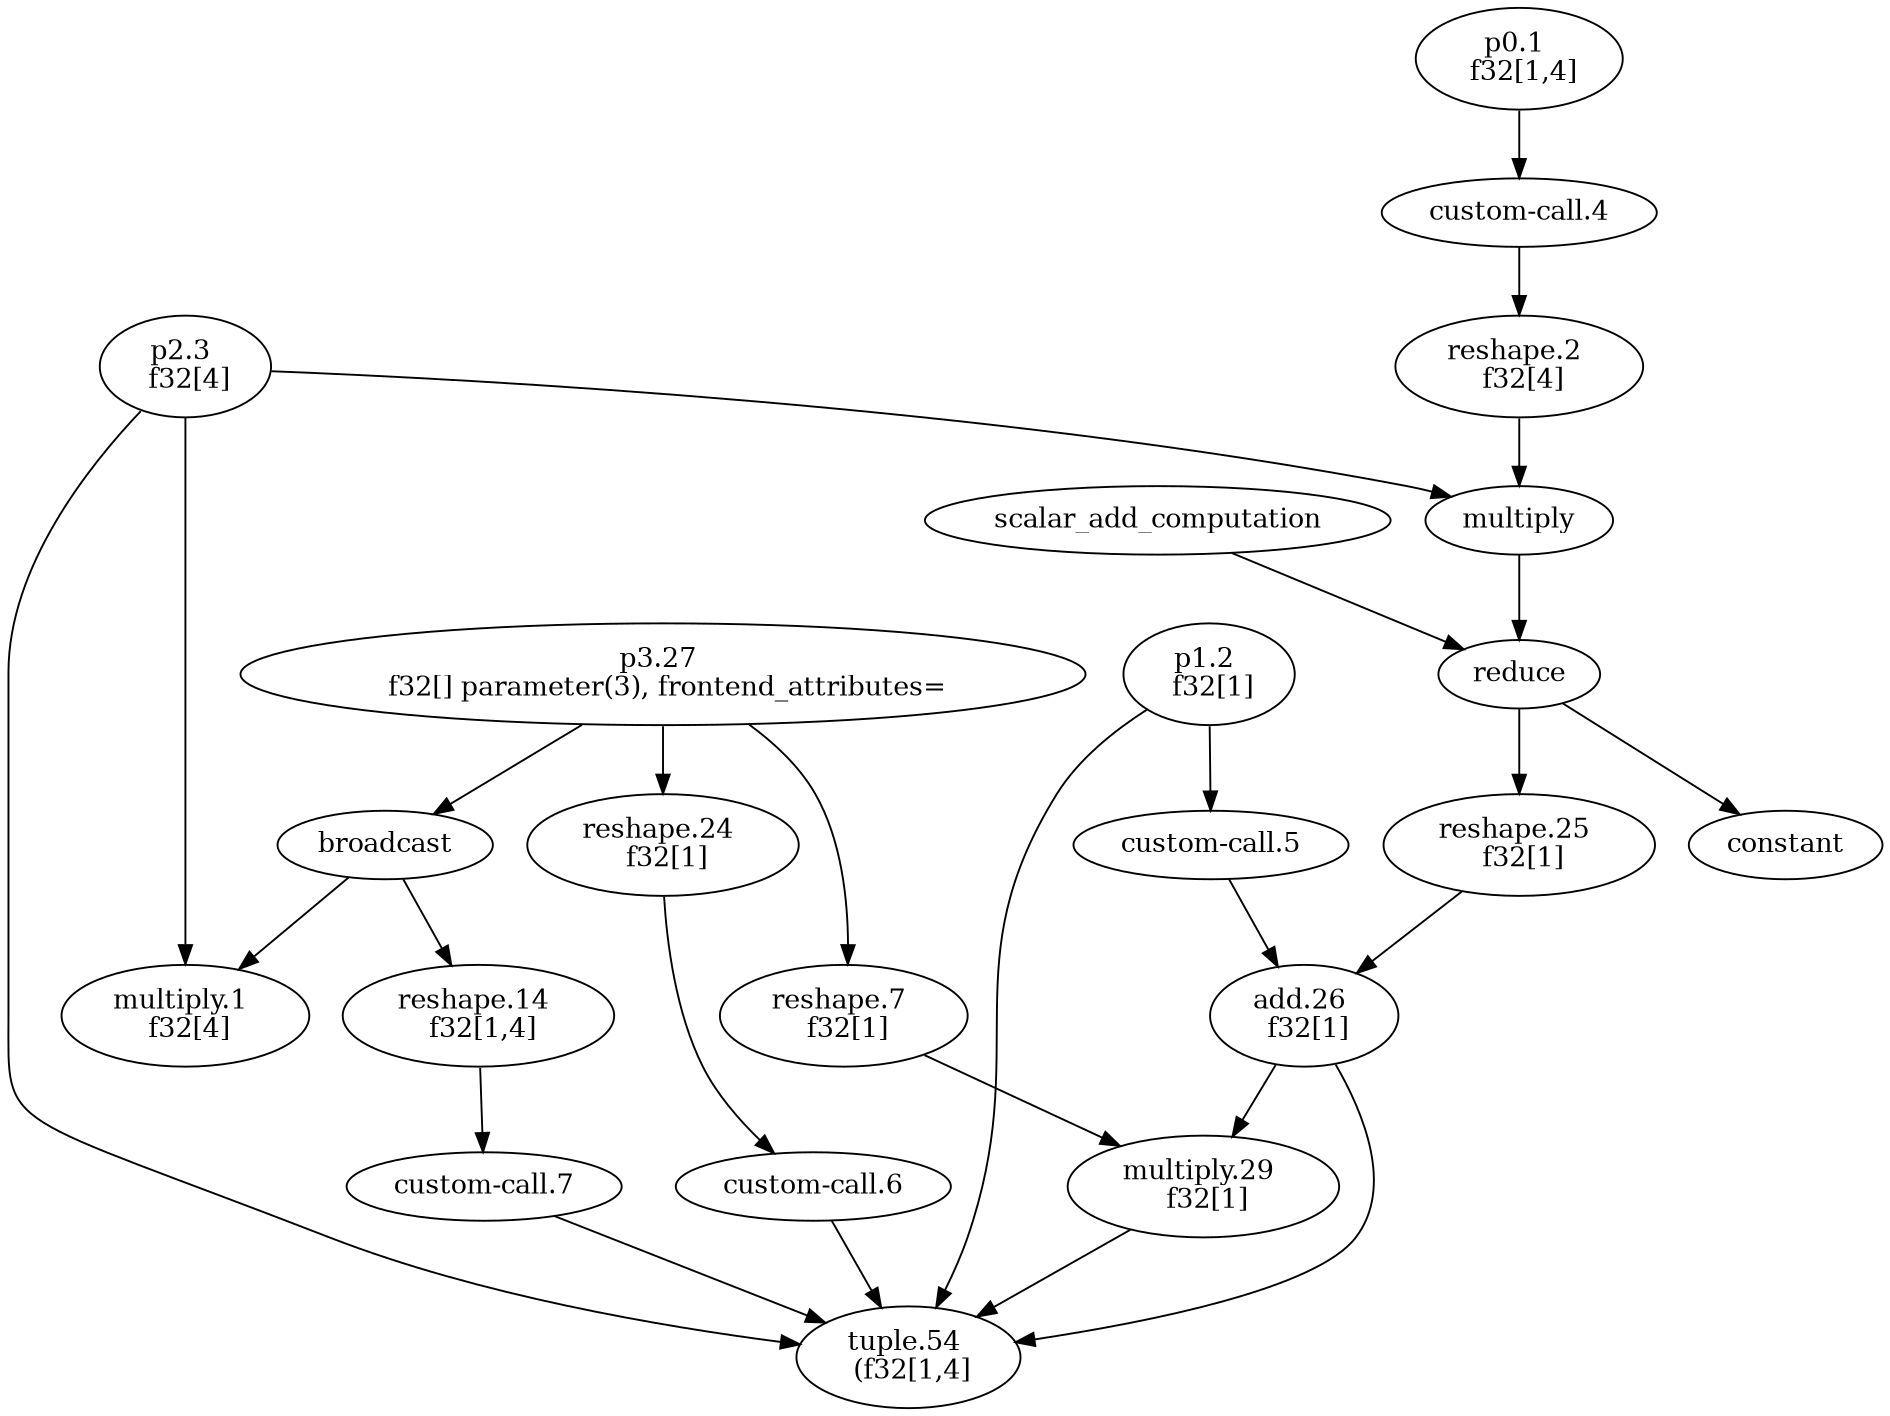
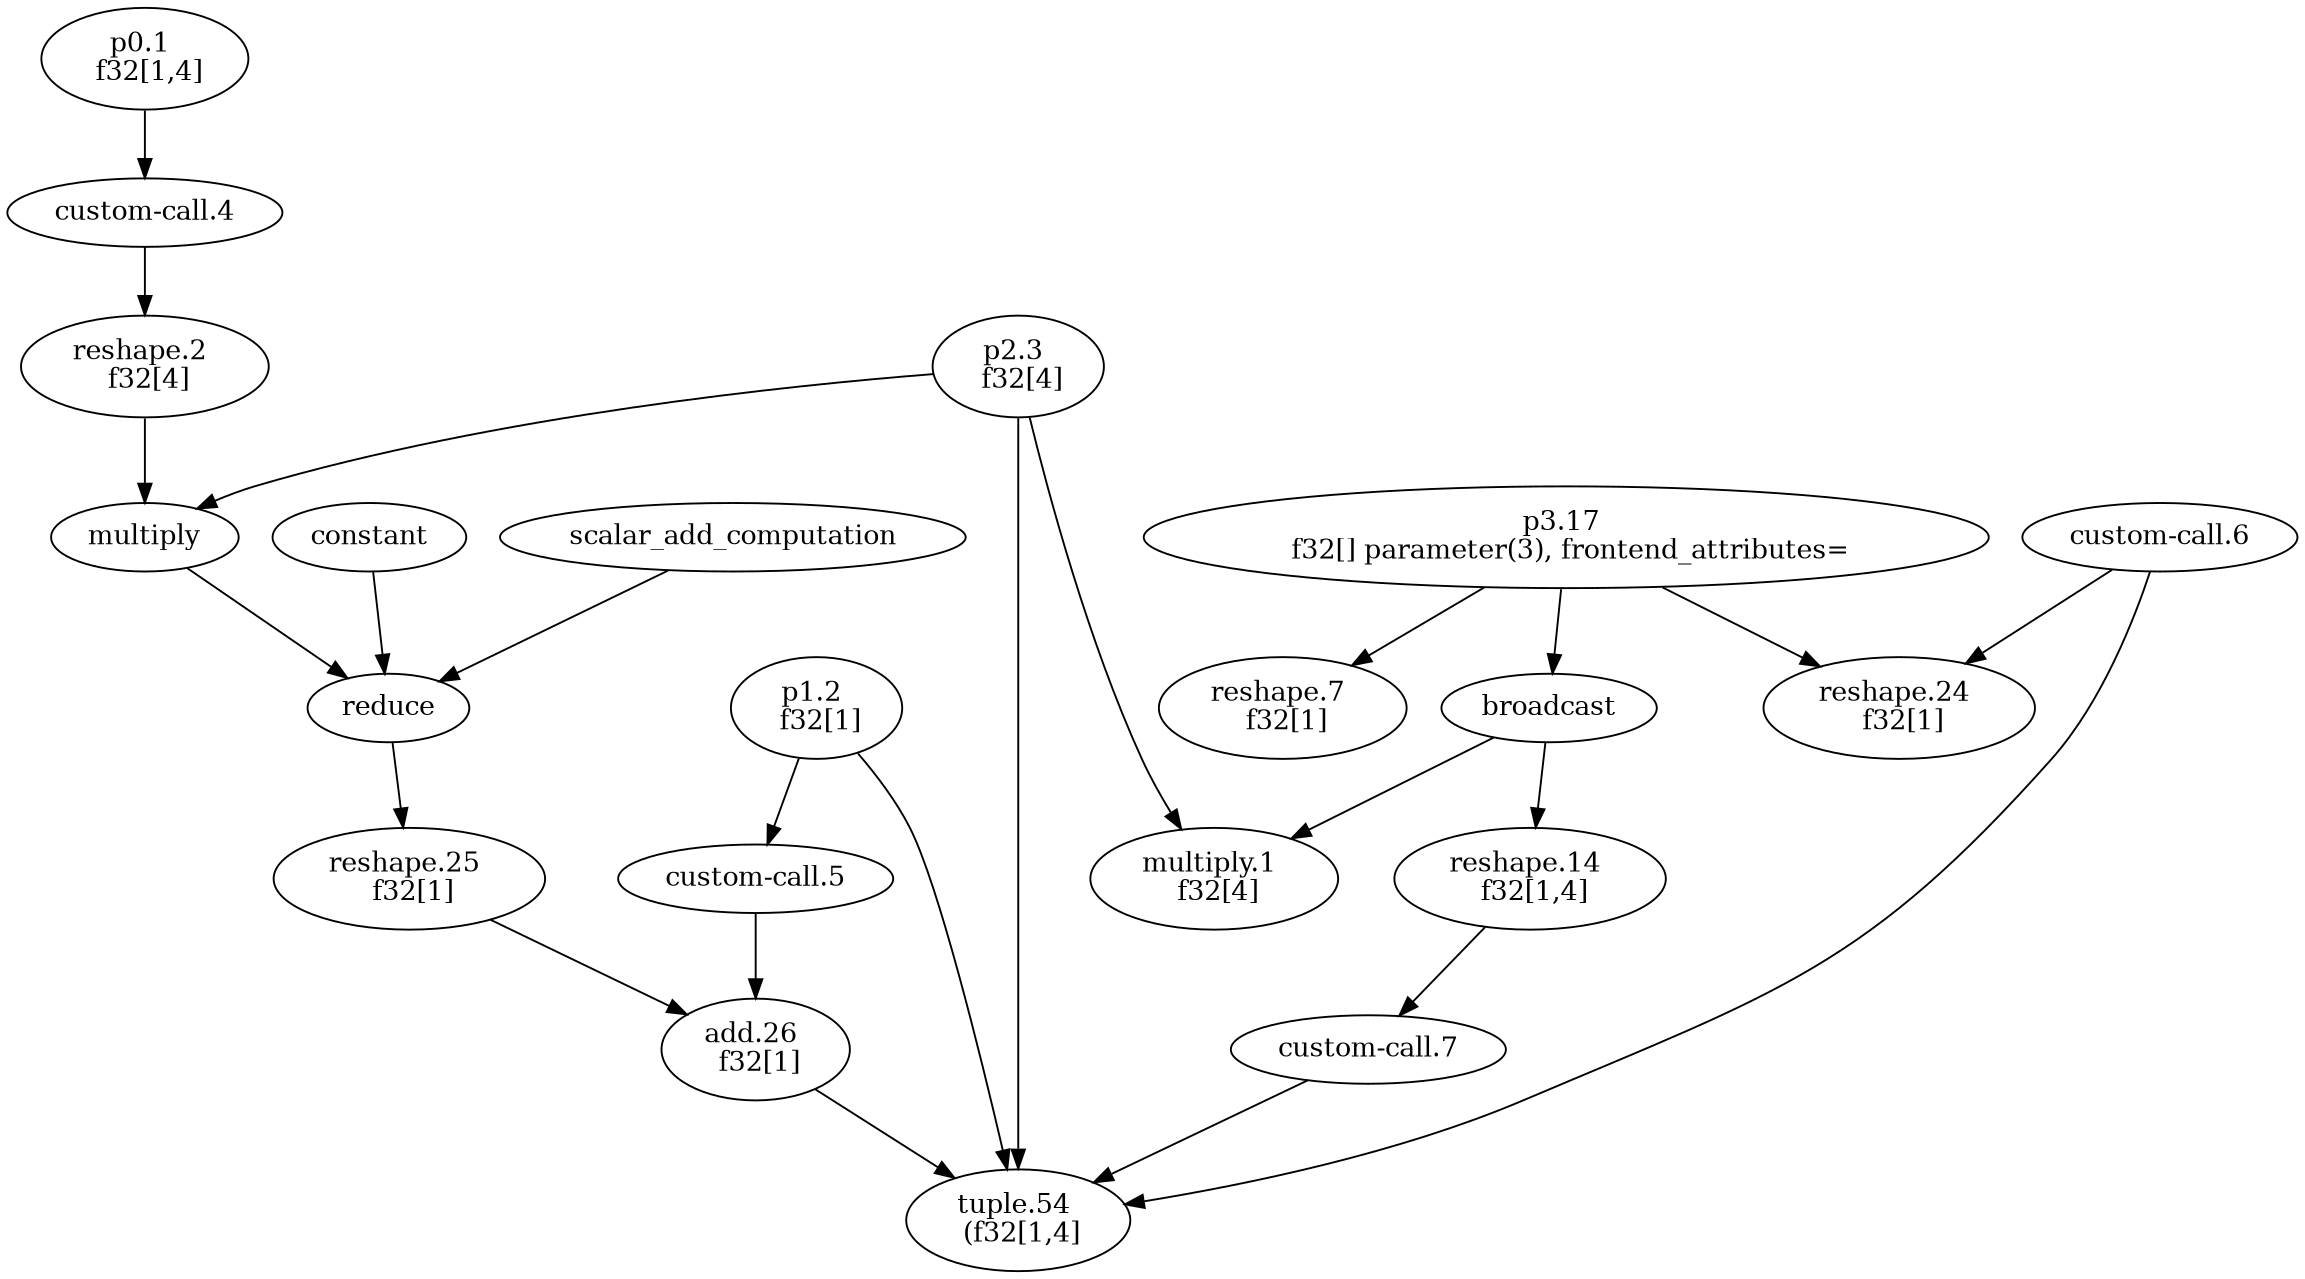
(663, 674) -> (1566, 537)
(1643, 754) -> (378, 613)
(687, 1029) -> (2047, 611)
(1203, 1187) -> none
